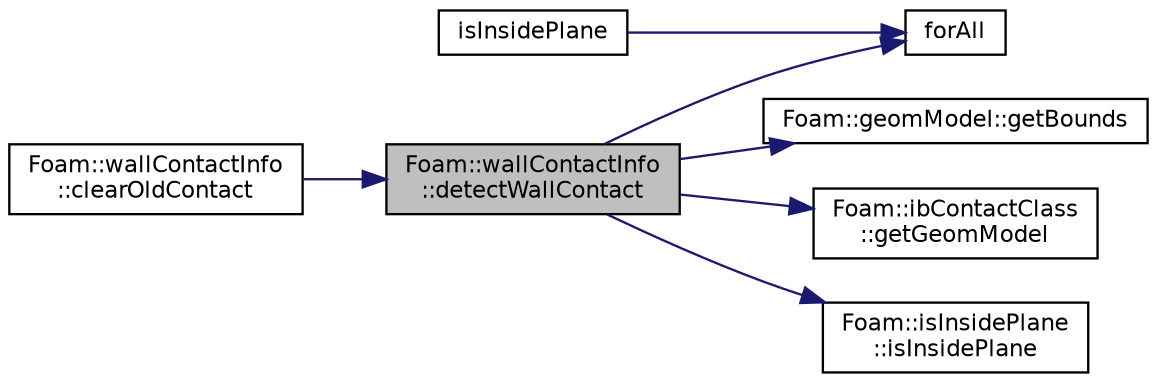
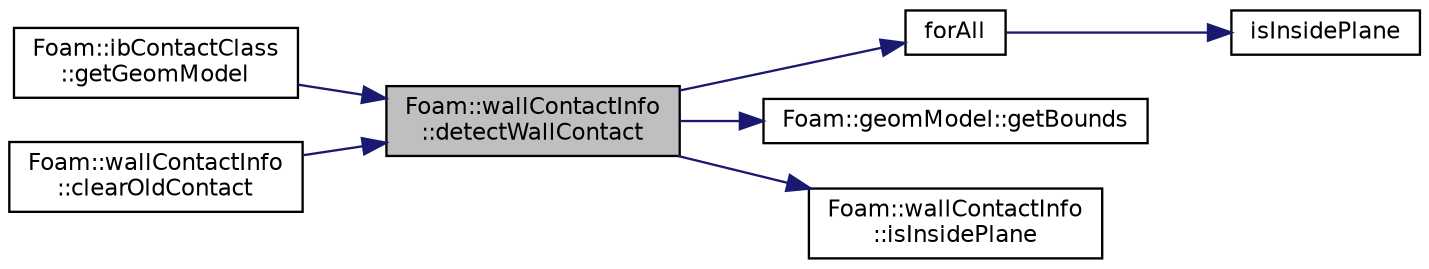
(755, 33) -> (1107, 33)
(735, 200) -> (330, 90)
(956, 338) -> (956, 223)
